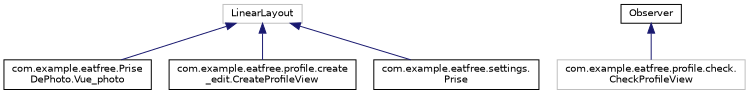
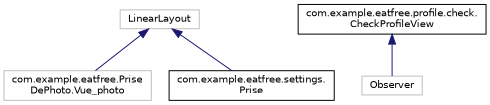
(651, 14) -> (392, 86)
(651, 47) -> (392, 60)
(78, 75) -> (78, 86)
(263, 75) -> none
(651, 75) -> (392, 19)
